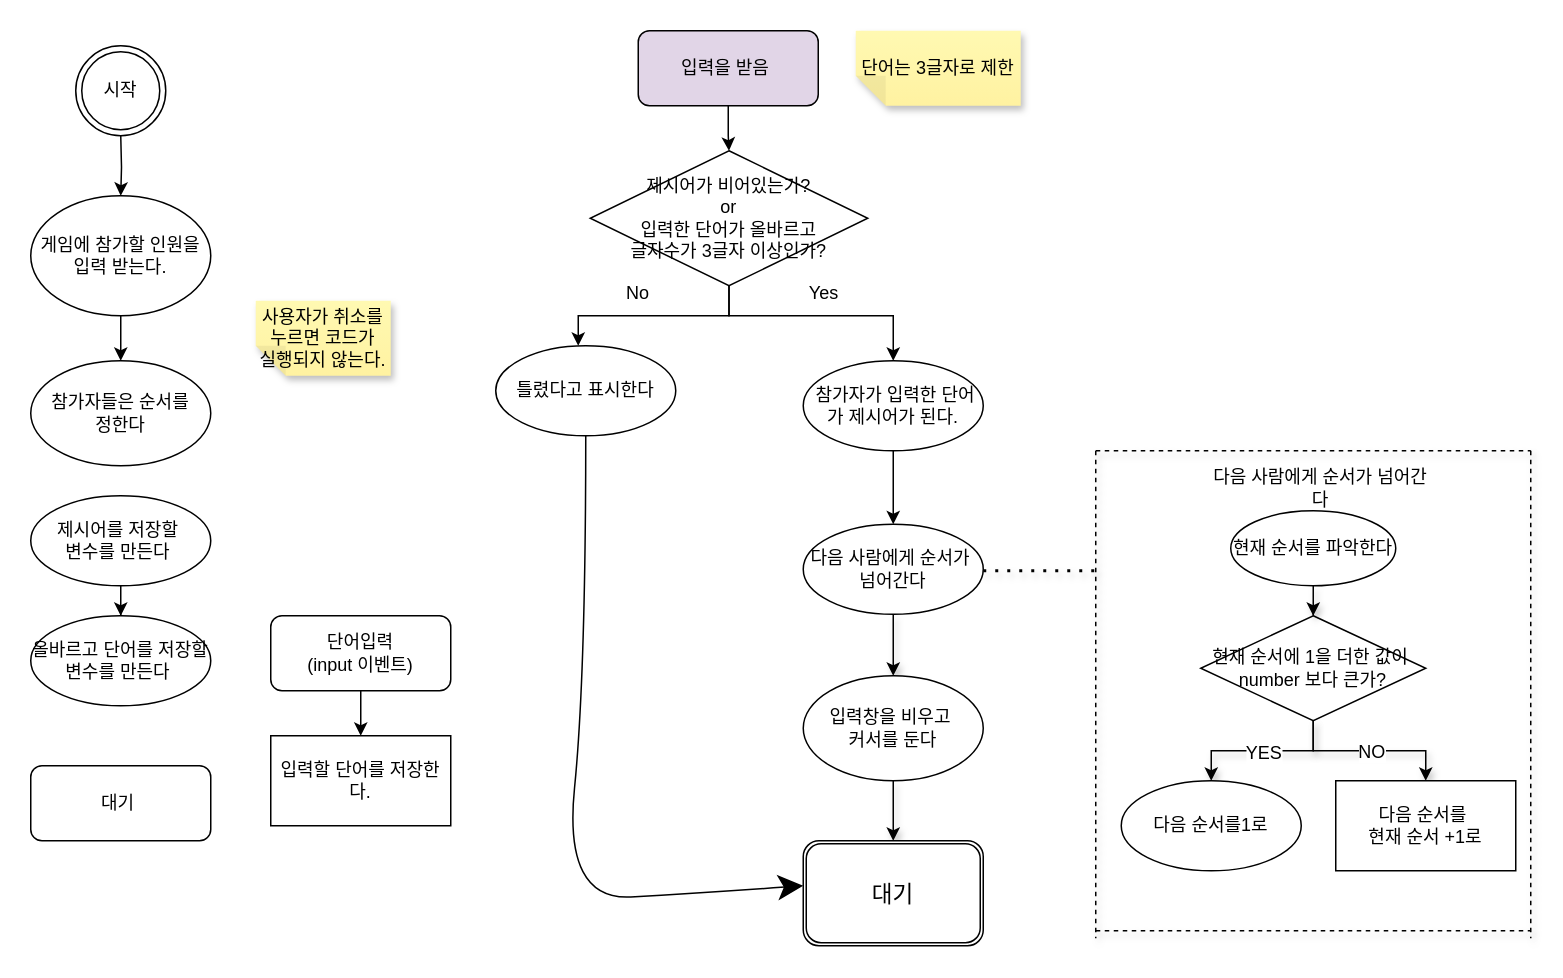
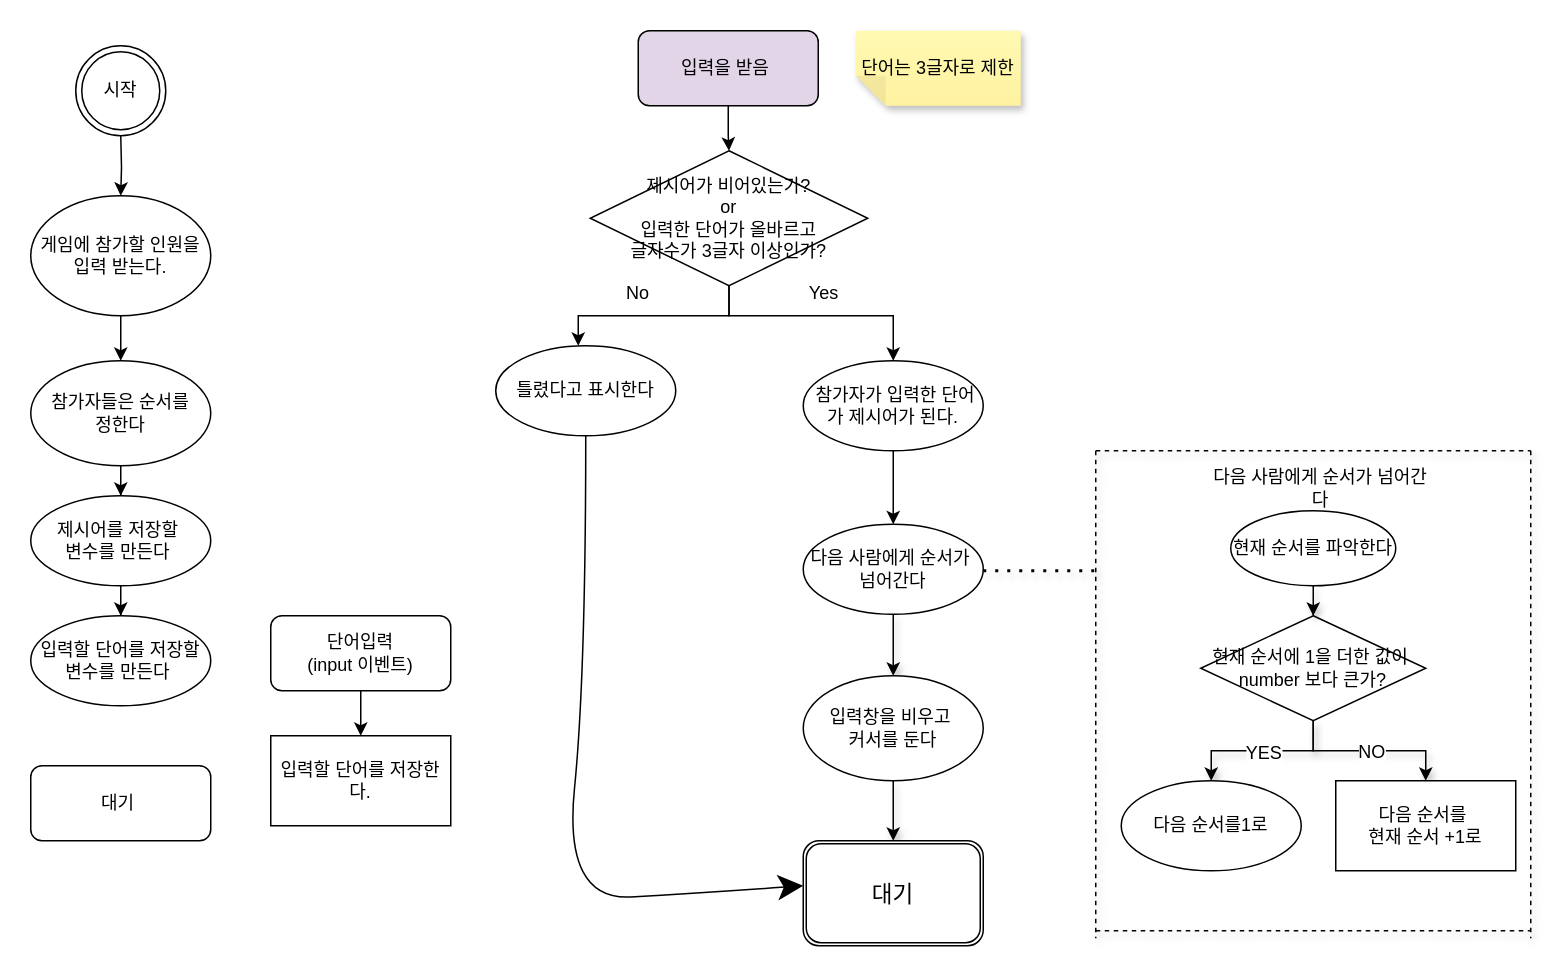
(323, 338) -> none
none -> (121, 486)
(121, 661) -> (121, 661)
